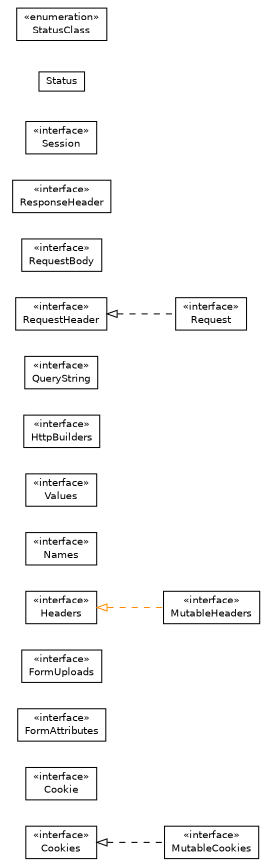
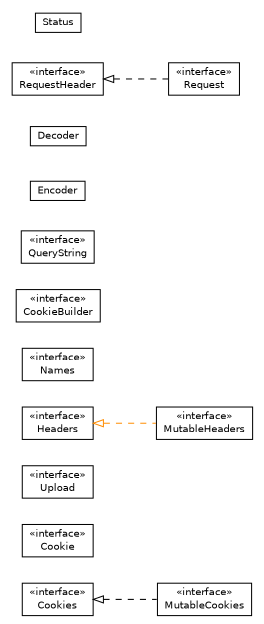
(61, 24) -> none
none -> (58, 136)
(61, 138) -> none
none -> (58, 190)
(61, 196) -> none
(61, 255) -> none
none -> (58, 306)
(61, 431) -> none
none -> (58, 482)
(61, 490) -> none
(61, 666) -> none
(61, 725) -> none
